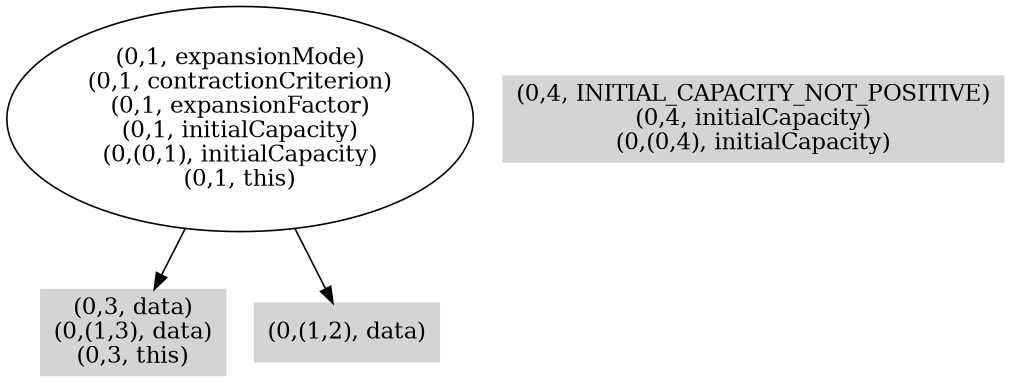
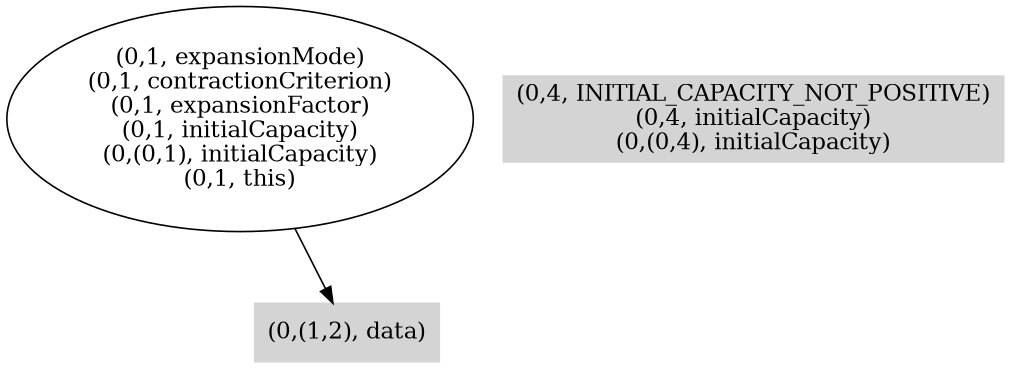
(133, 332) -> none
